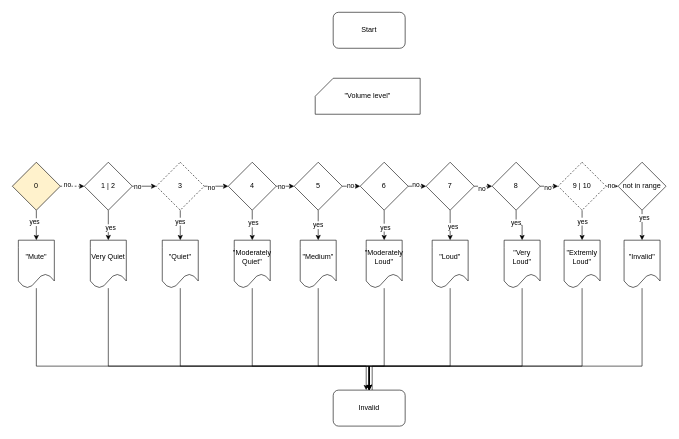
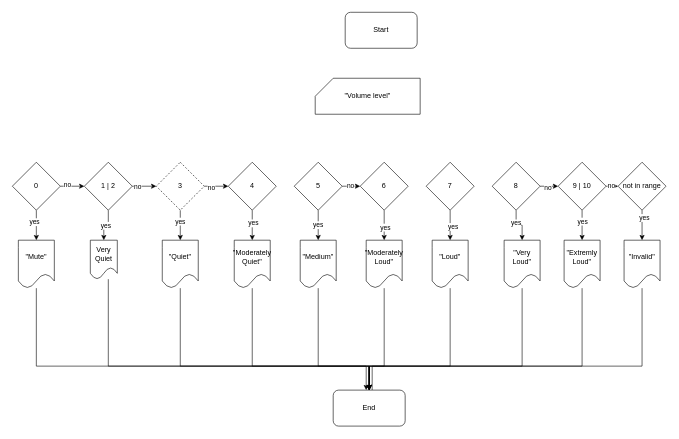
(369, 30) -> (381, 30)
(36, 186) -> (36, 186)
(71, 186) -> (71, 186)
(283, 186) -> none
(418, 186) -> none
(482, 186) -> none
(582, 186) -> (582, 186)
(108, 264) -> (104, 260)
(369, 408) -> (369, 408)
